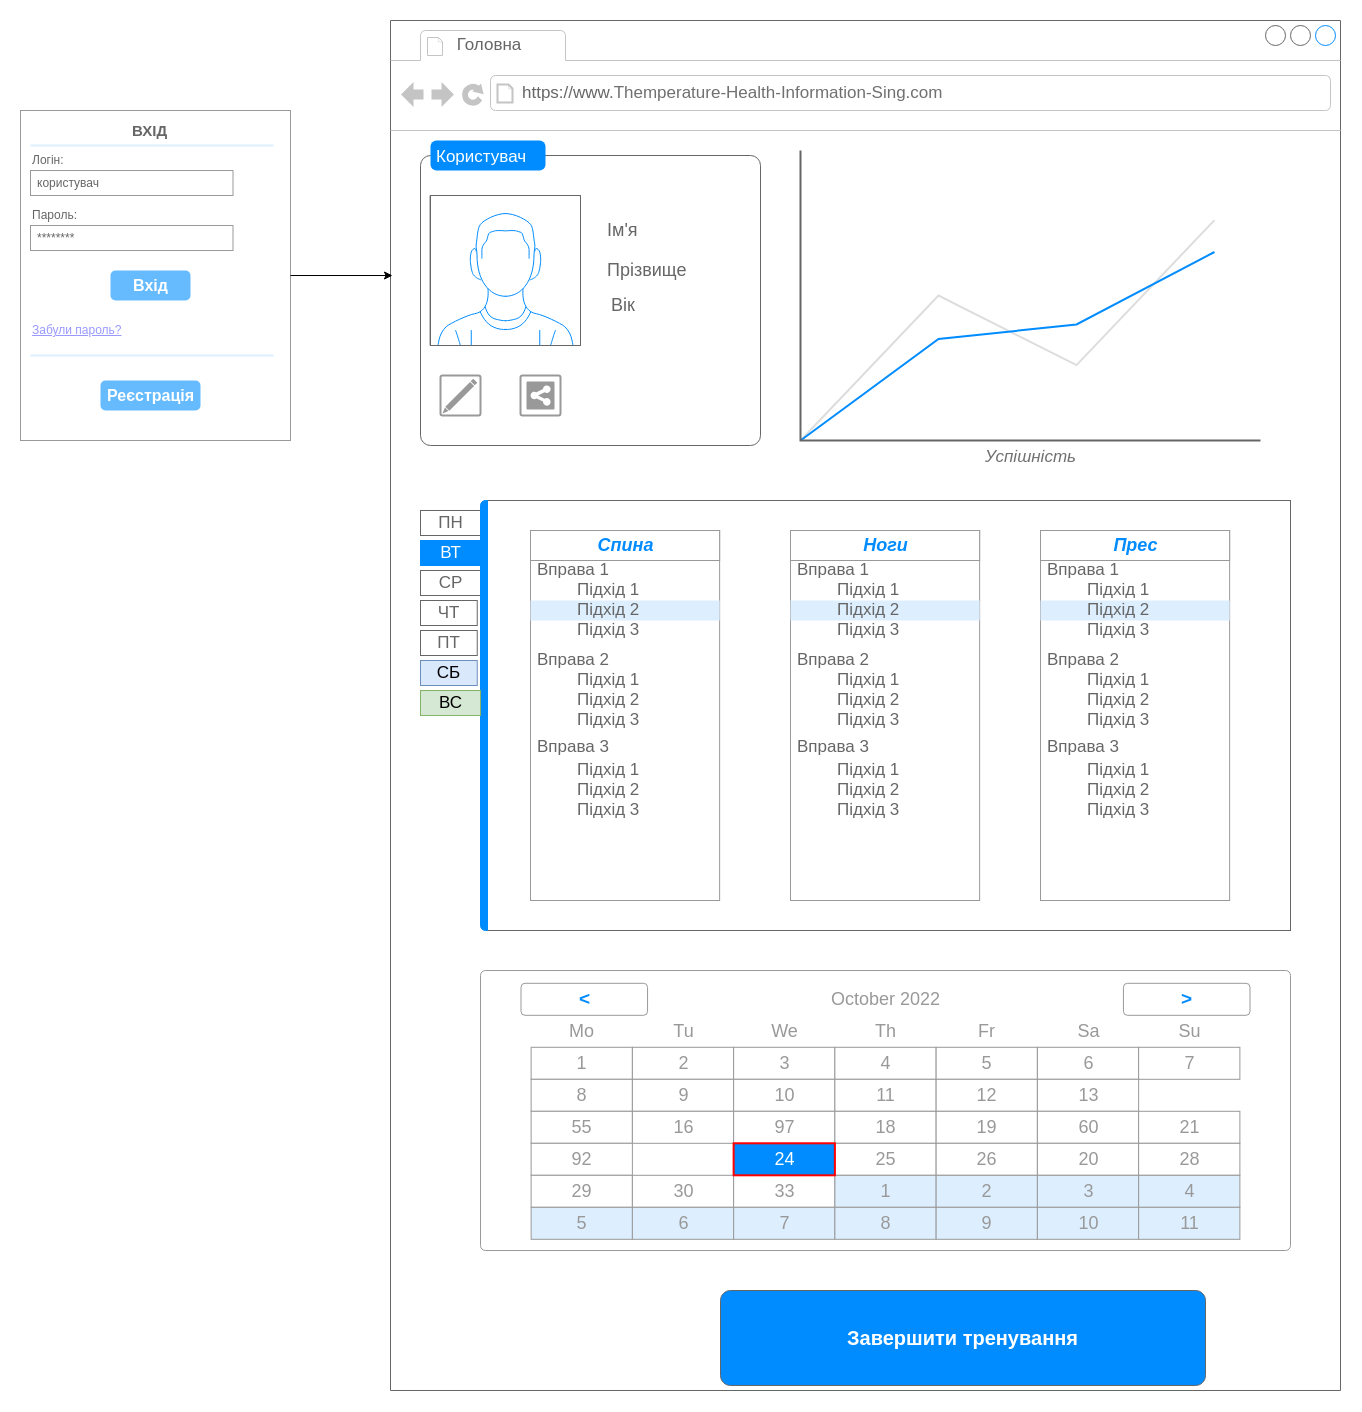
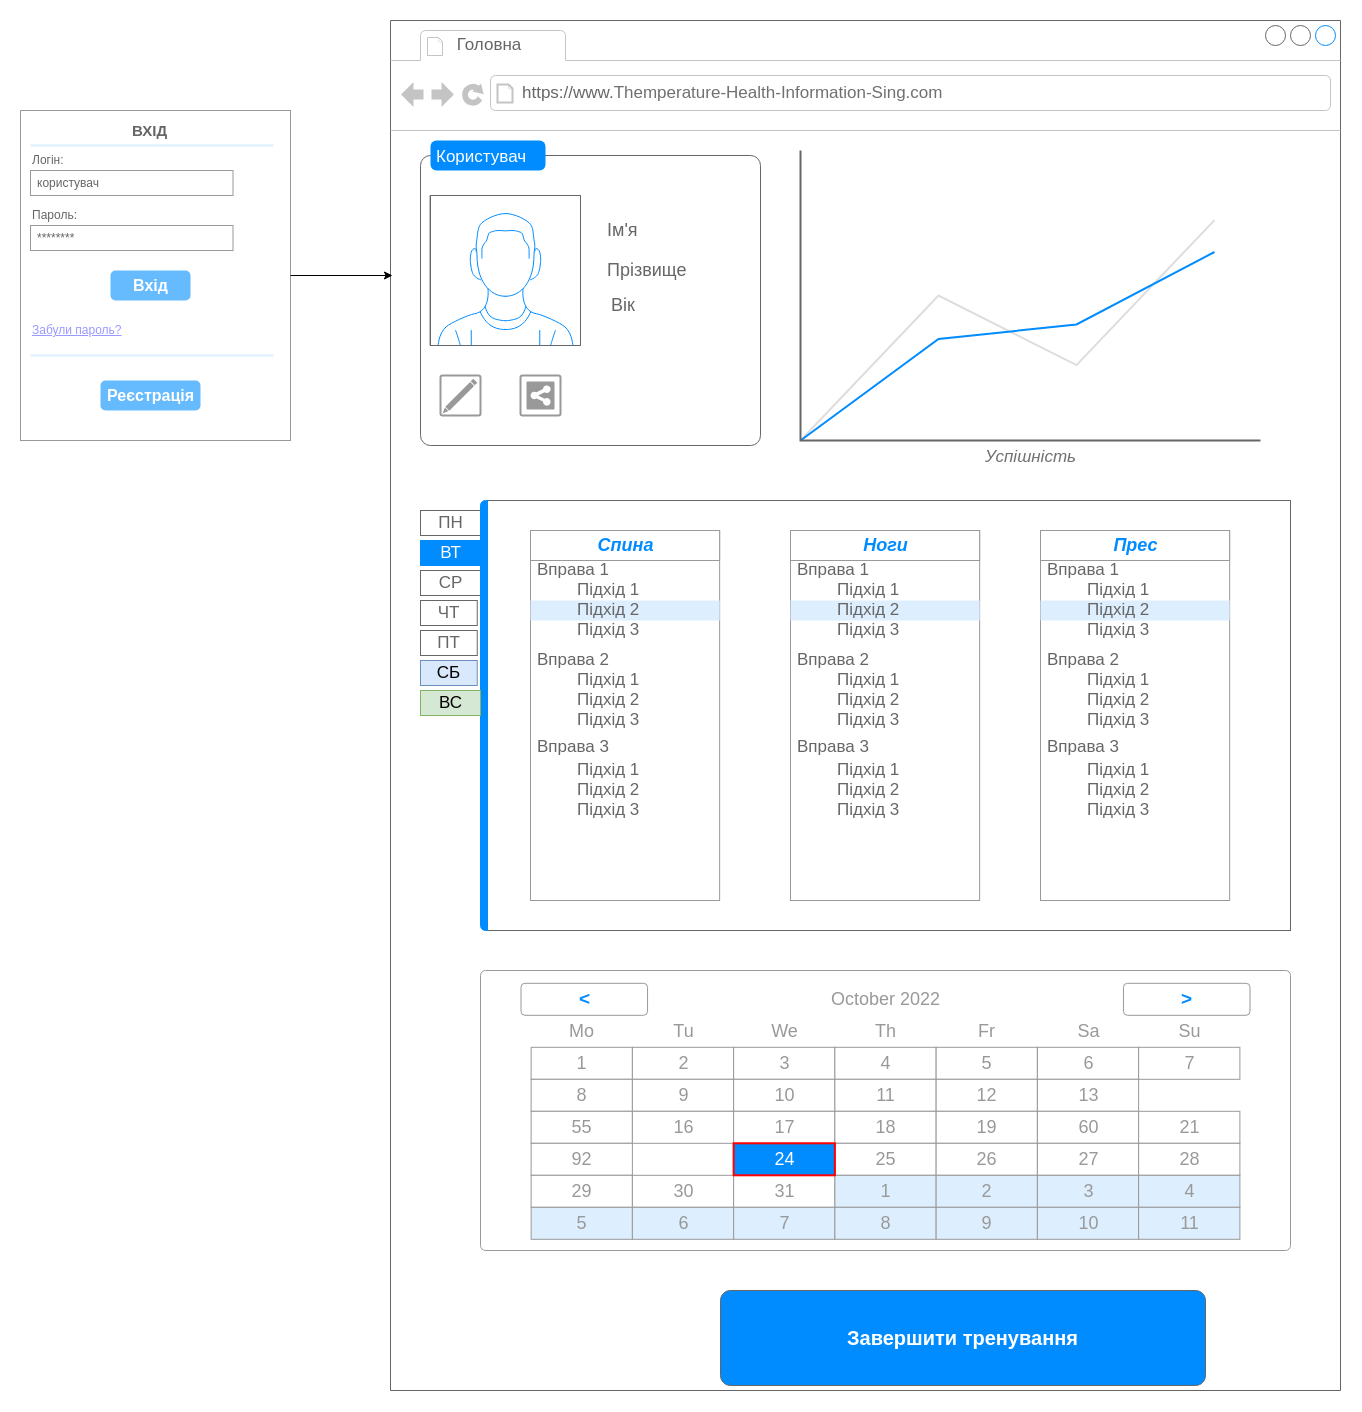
(785, 1128) -> (785, 1128)
(1089, 1160) -> (1089, 1160)
(785, 1192) -> (785, 1192)
